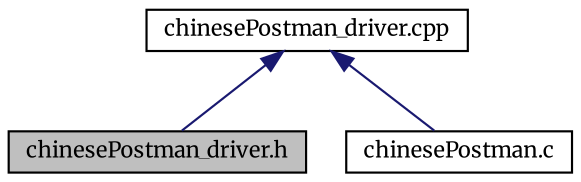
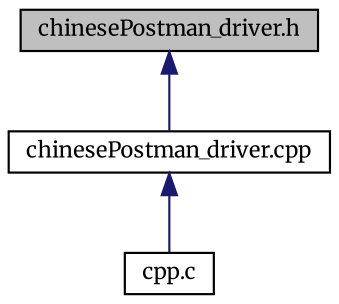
(224, 98) -> (169, 103)
(459, 152) -> (169, 274)
